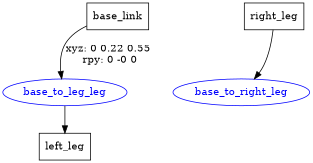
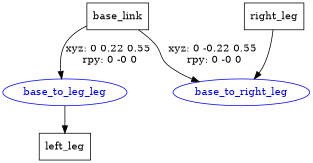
none -> (162, 58)
